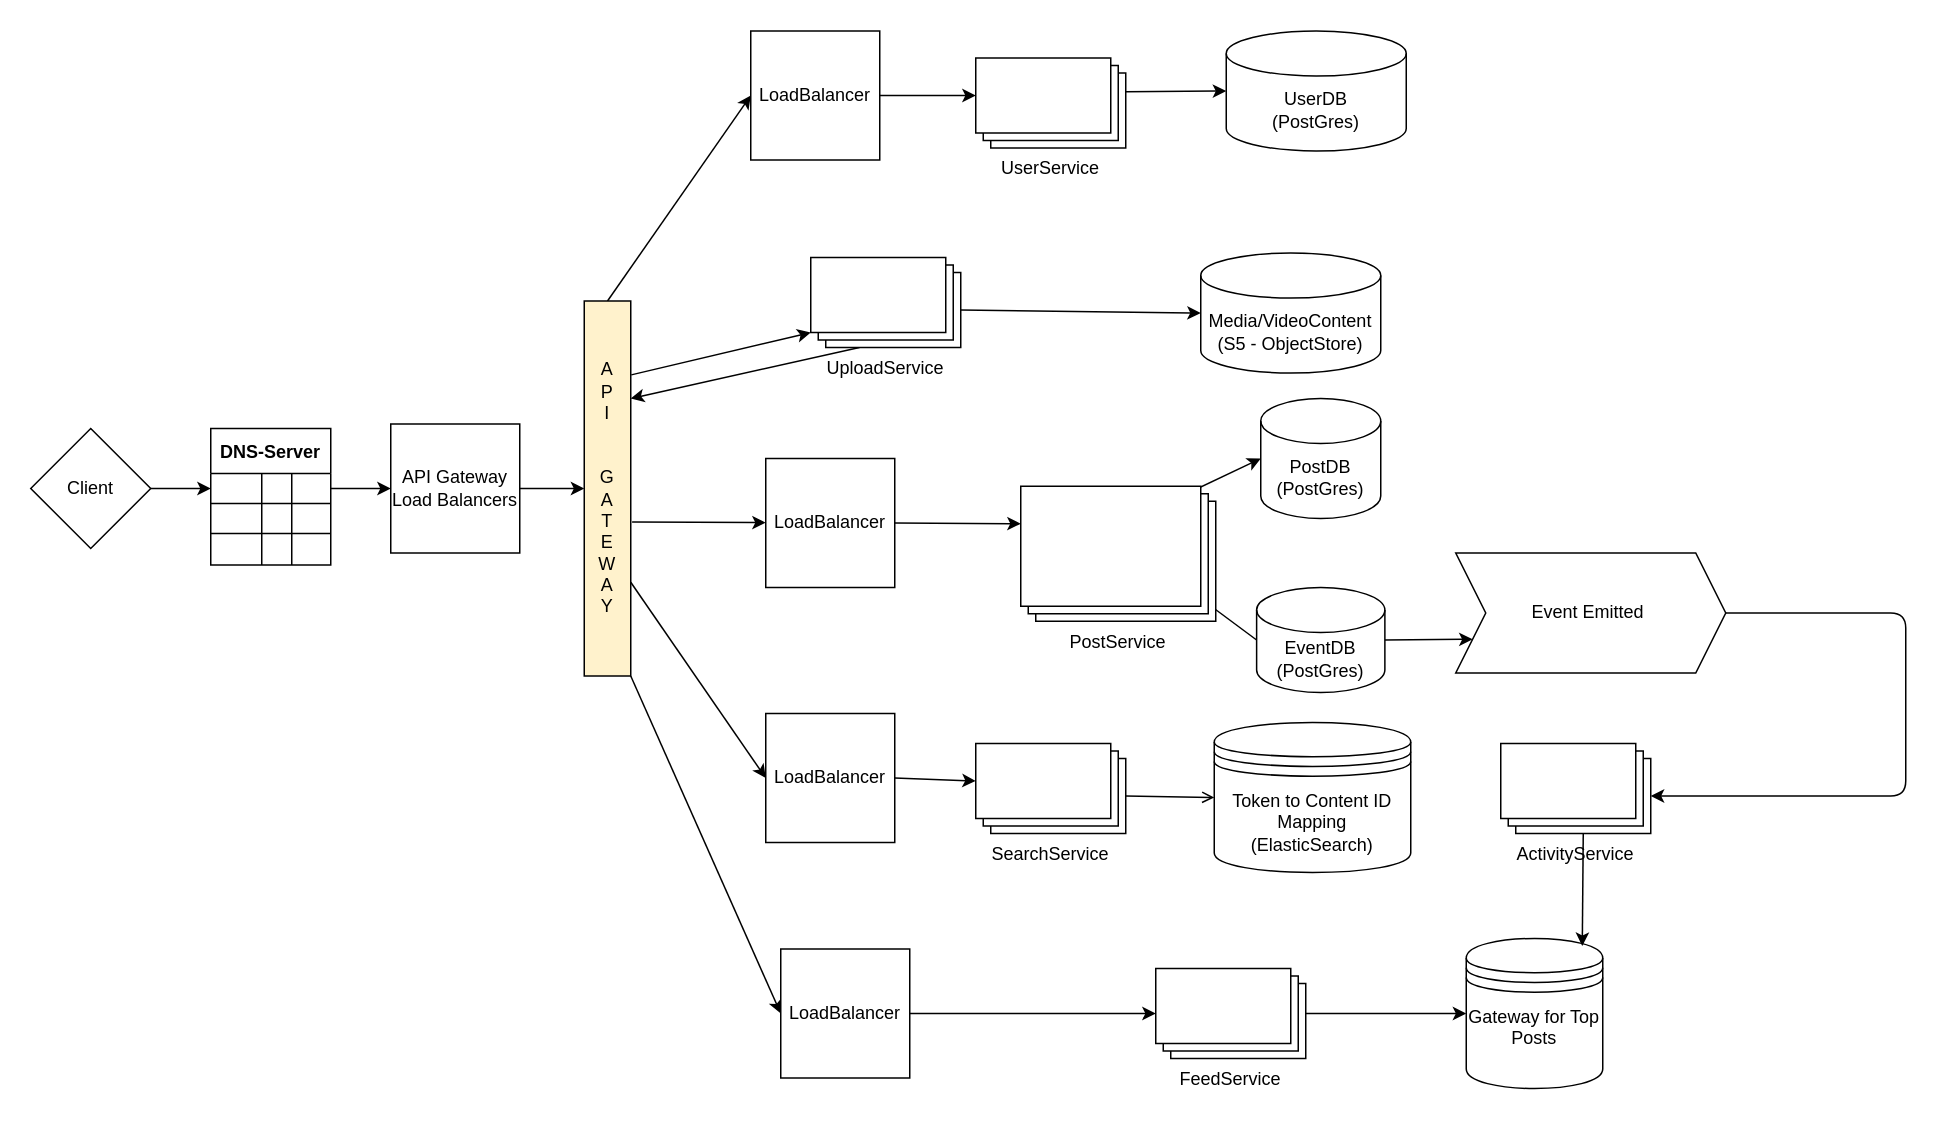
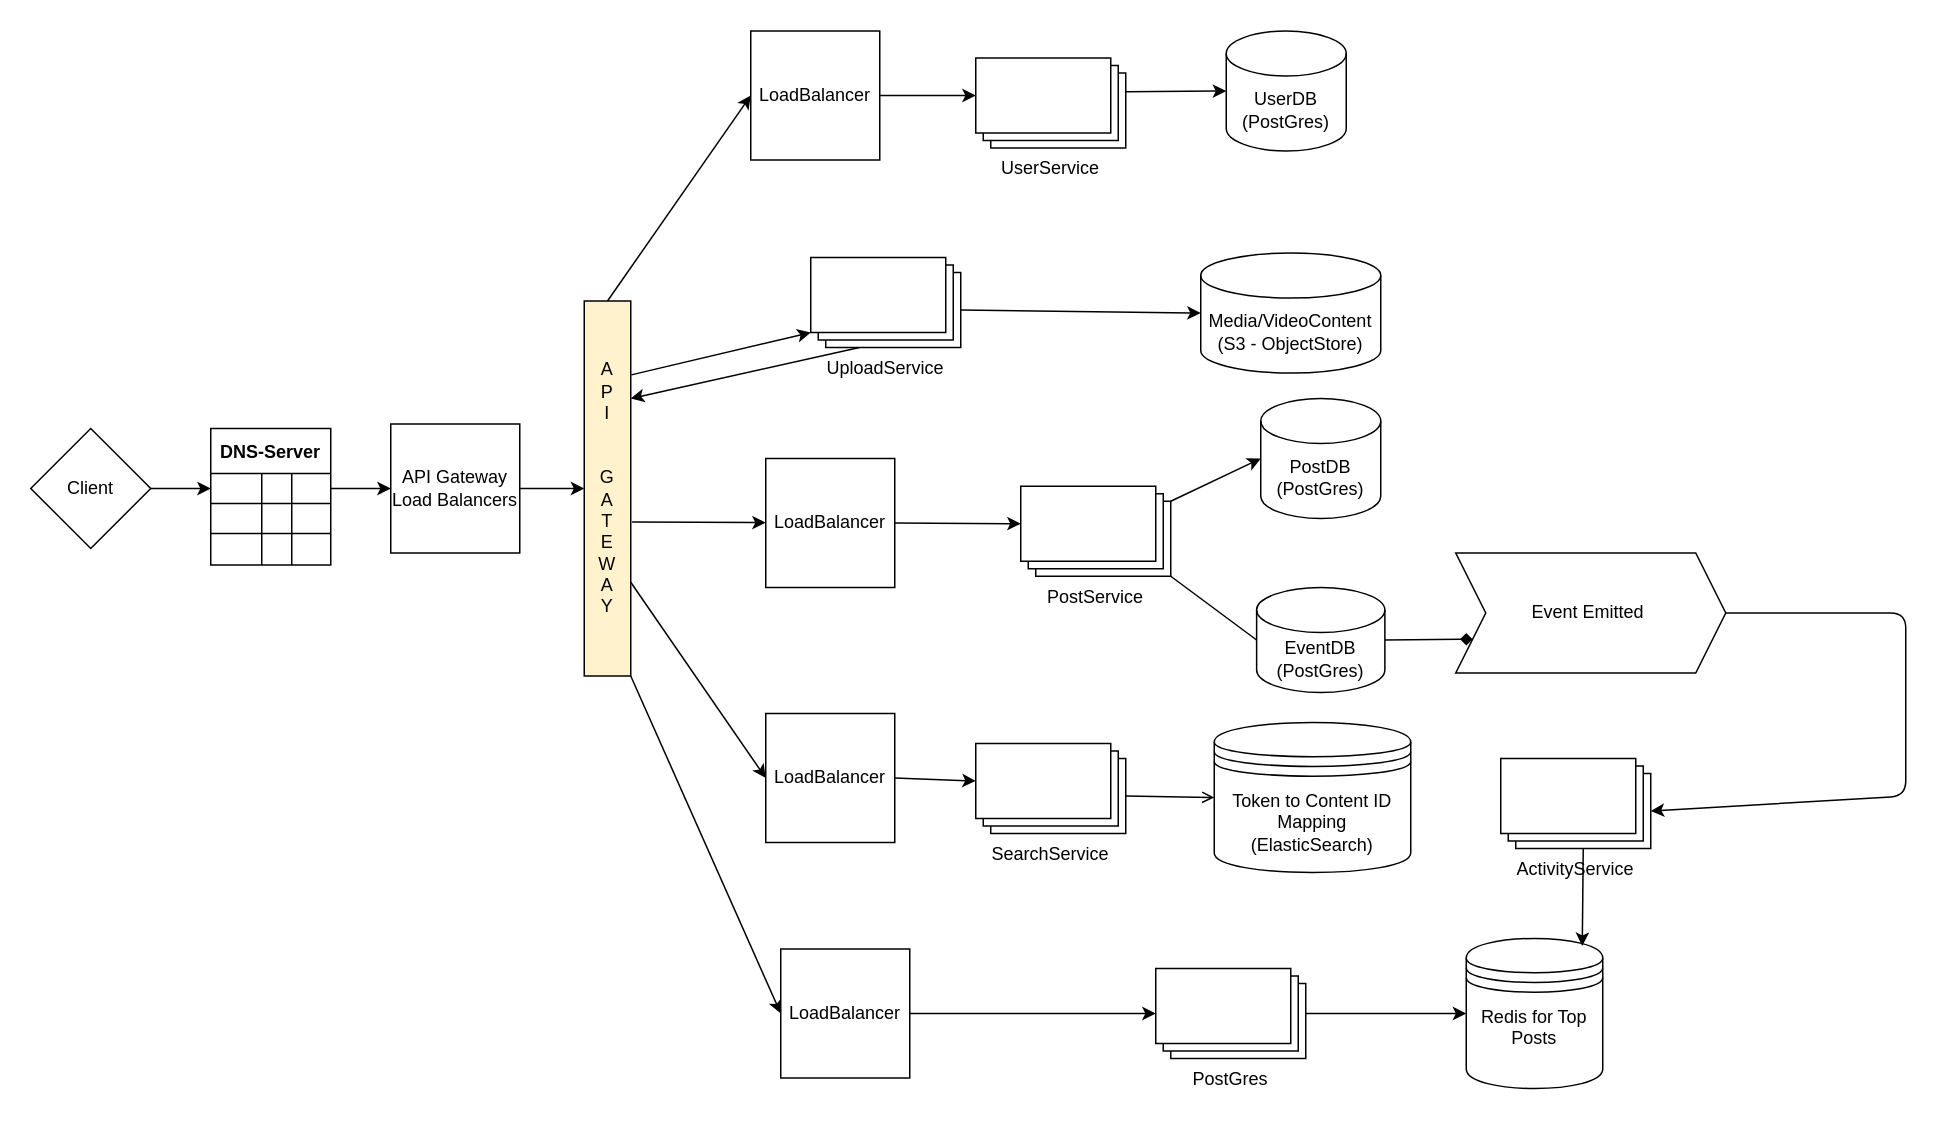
(1316, 91) -> (1286, 91)
(1291, 332) -> (1291, 332)
(1118, 554) -> (1096, 531)
(1461, 639) -> (1460, 639)
(1576, 788) -> (1576, 803)
(1535, 1039) -> (1535, 1039)
(1231, 1080) -> (1231, 1080)
